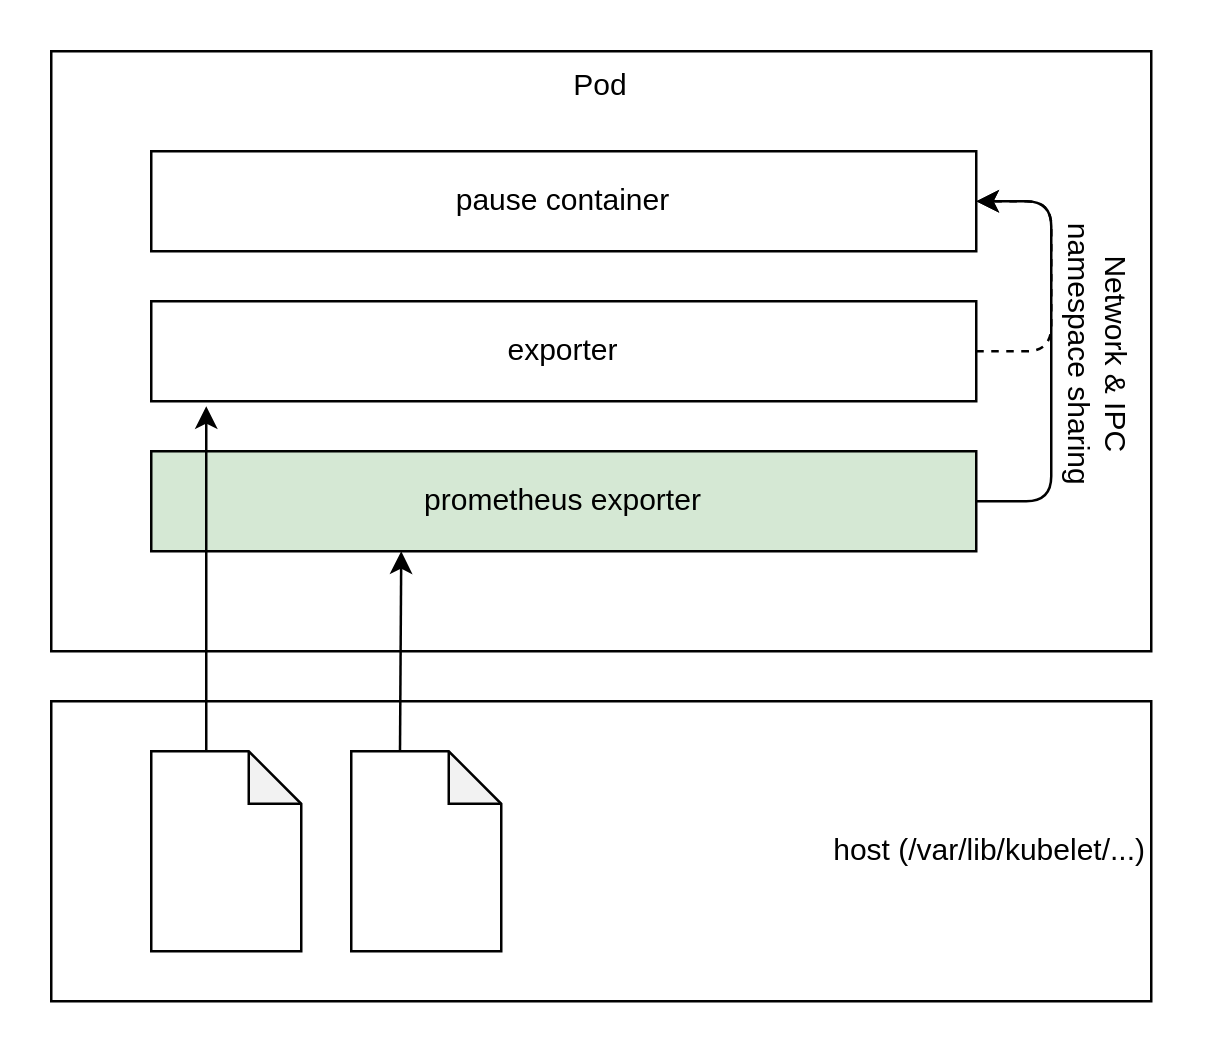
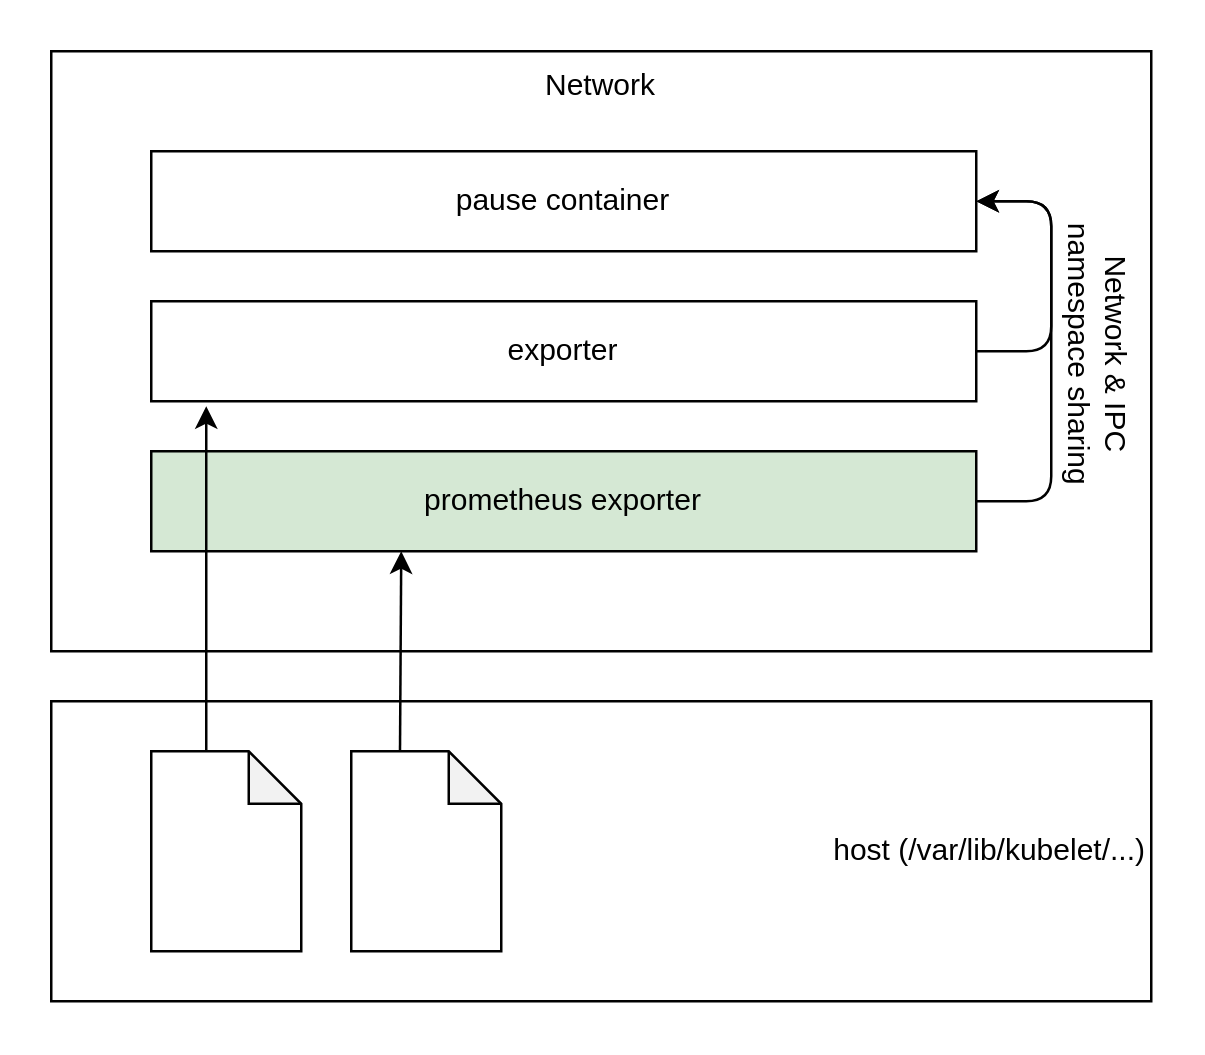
(601, 87) -> (601, 87)
(1013, 351) -> (1013, 351)
